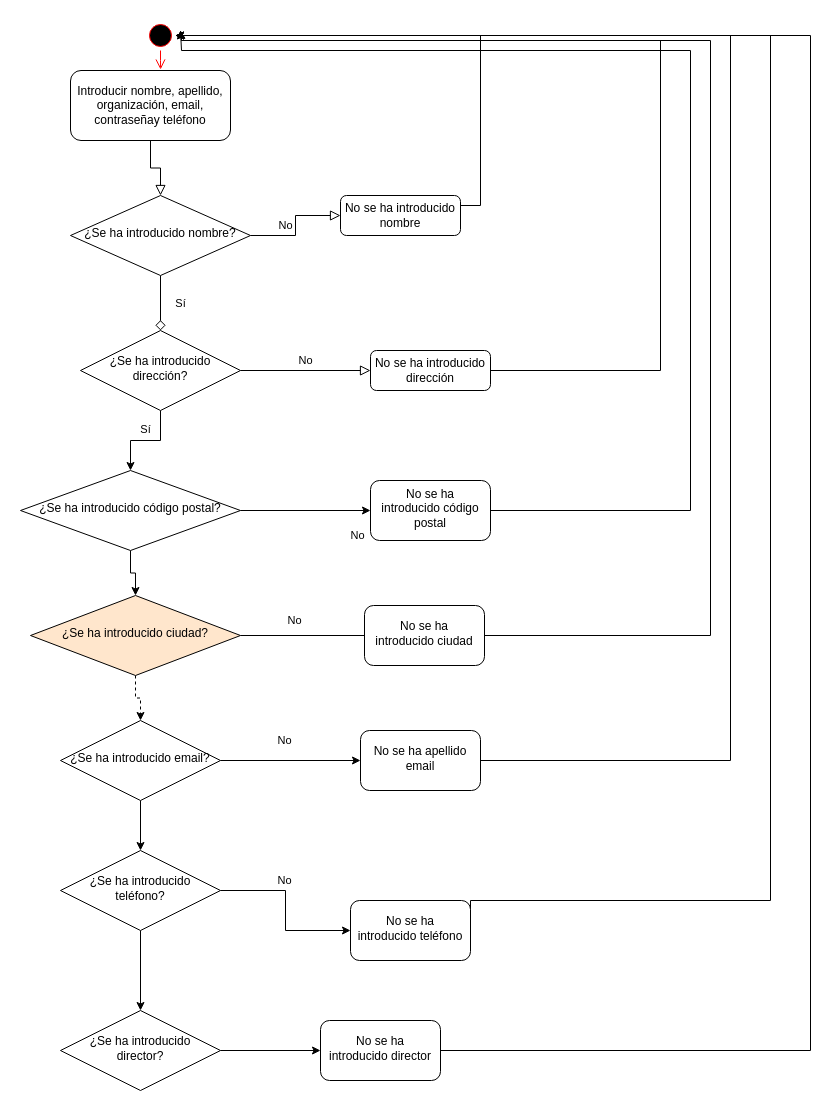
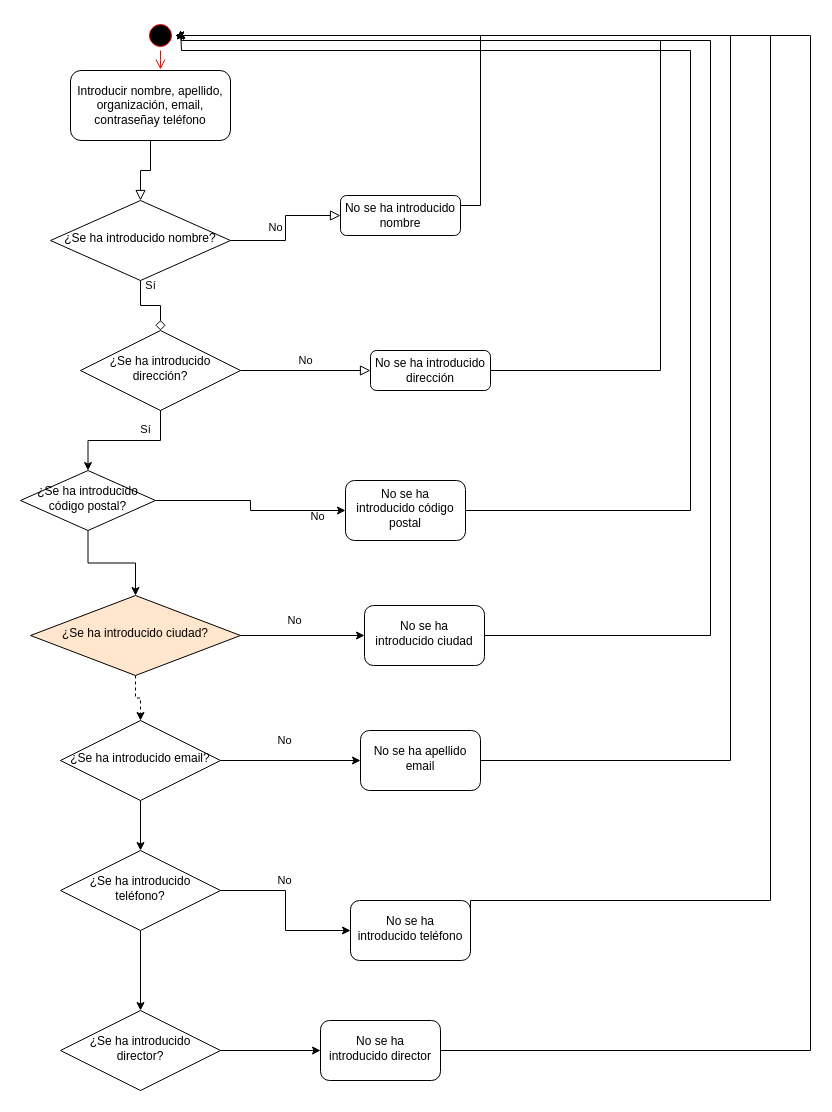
(161, 236) -> (141, 241)
(131, 511) -> (88, 501)
(431, 511) -> (406, 511)
(358, 636) -> (356, 636)
